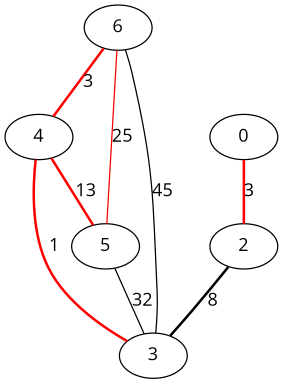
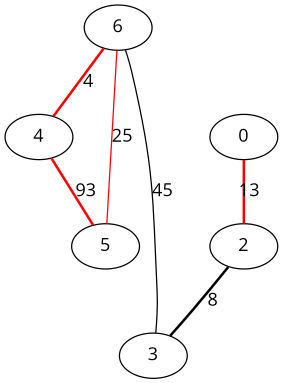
(89, 82) -> (89, 82)
(86, 192) -> (86, 192)
(250, 192) -> (250, 192)
(48, 267) -> none
(129, 301) -> none
